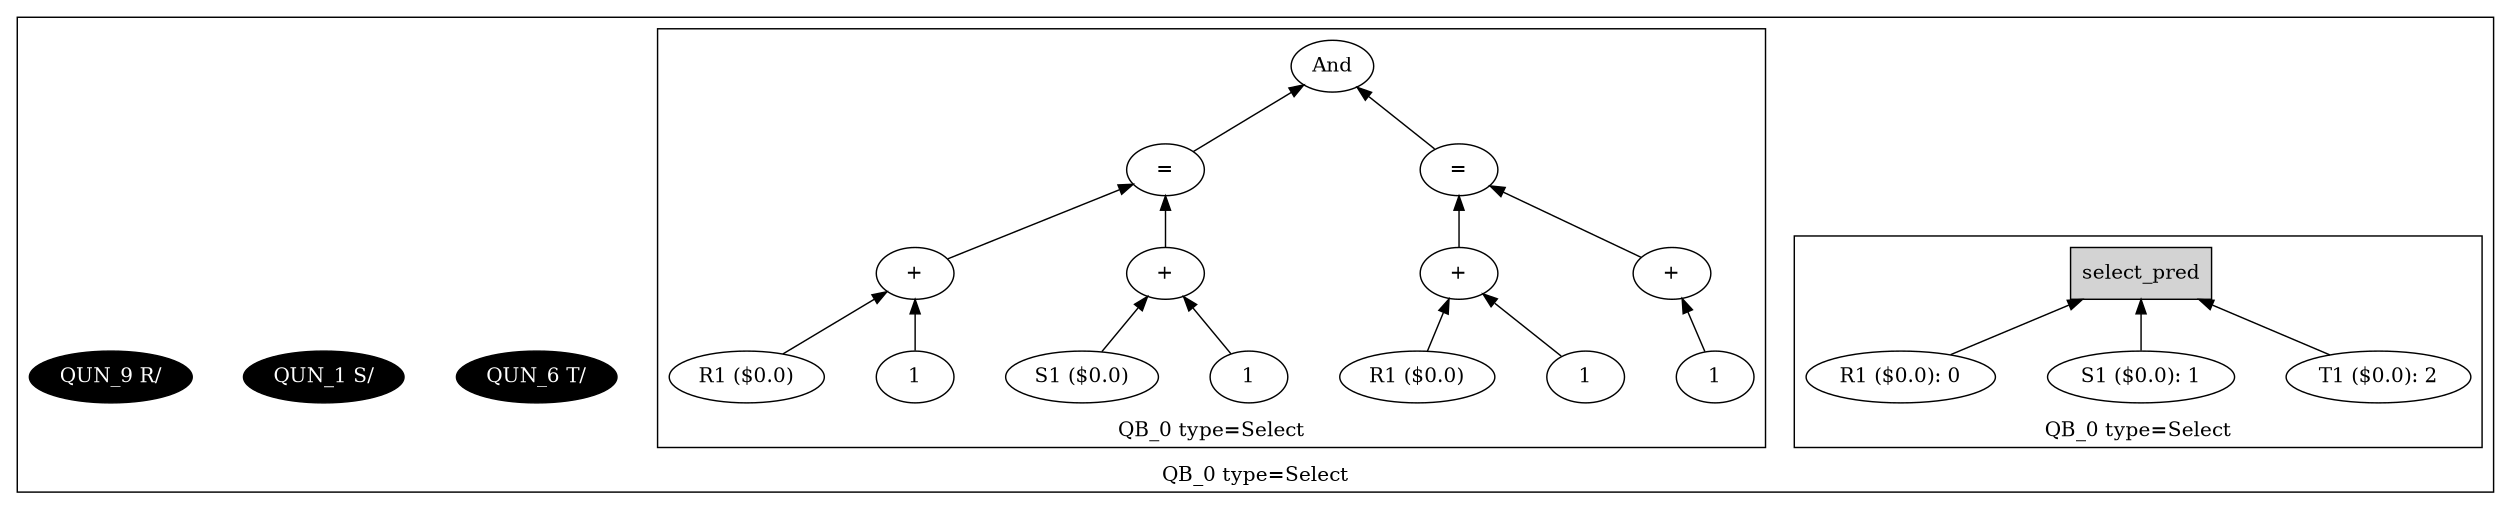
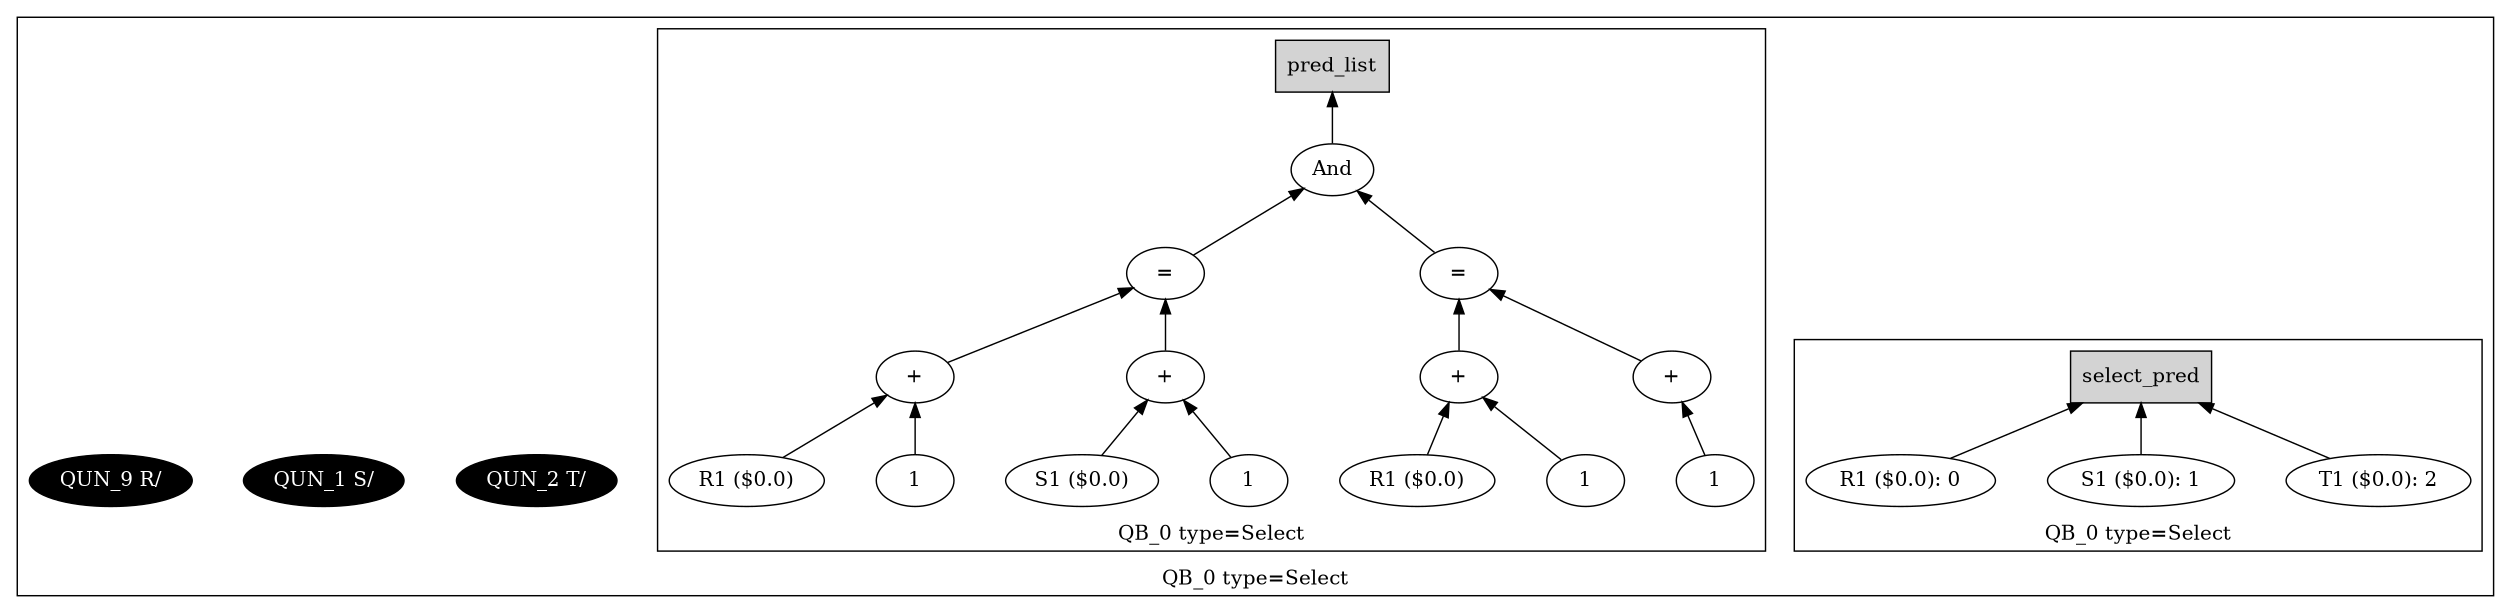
none -> (1332, 66)
(537, 377) -> (537, 481)
